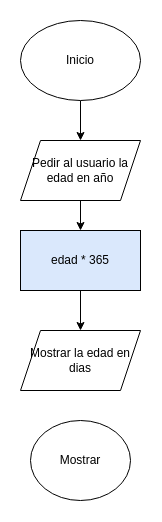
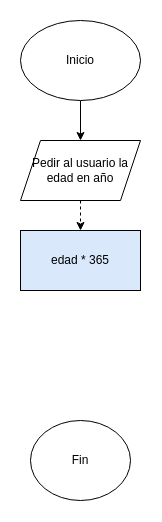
(81, 213) -> (81, 213)
(81, 307) -> none
(81, 361) -> none
(81, 461) -> (81, 461)
